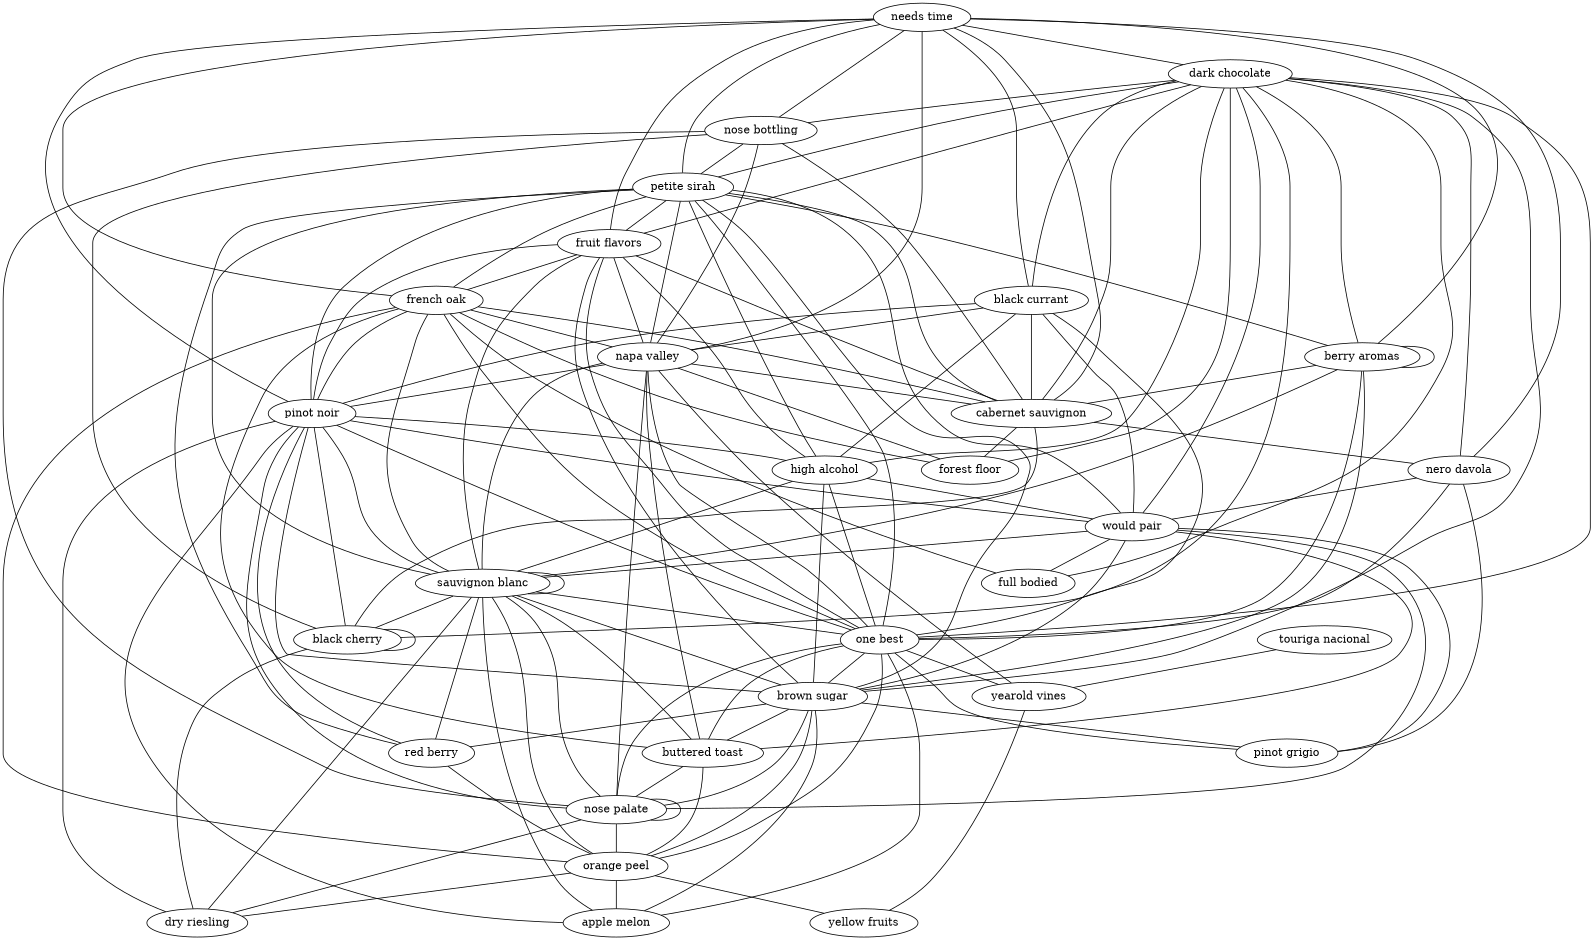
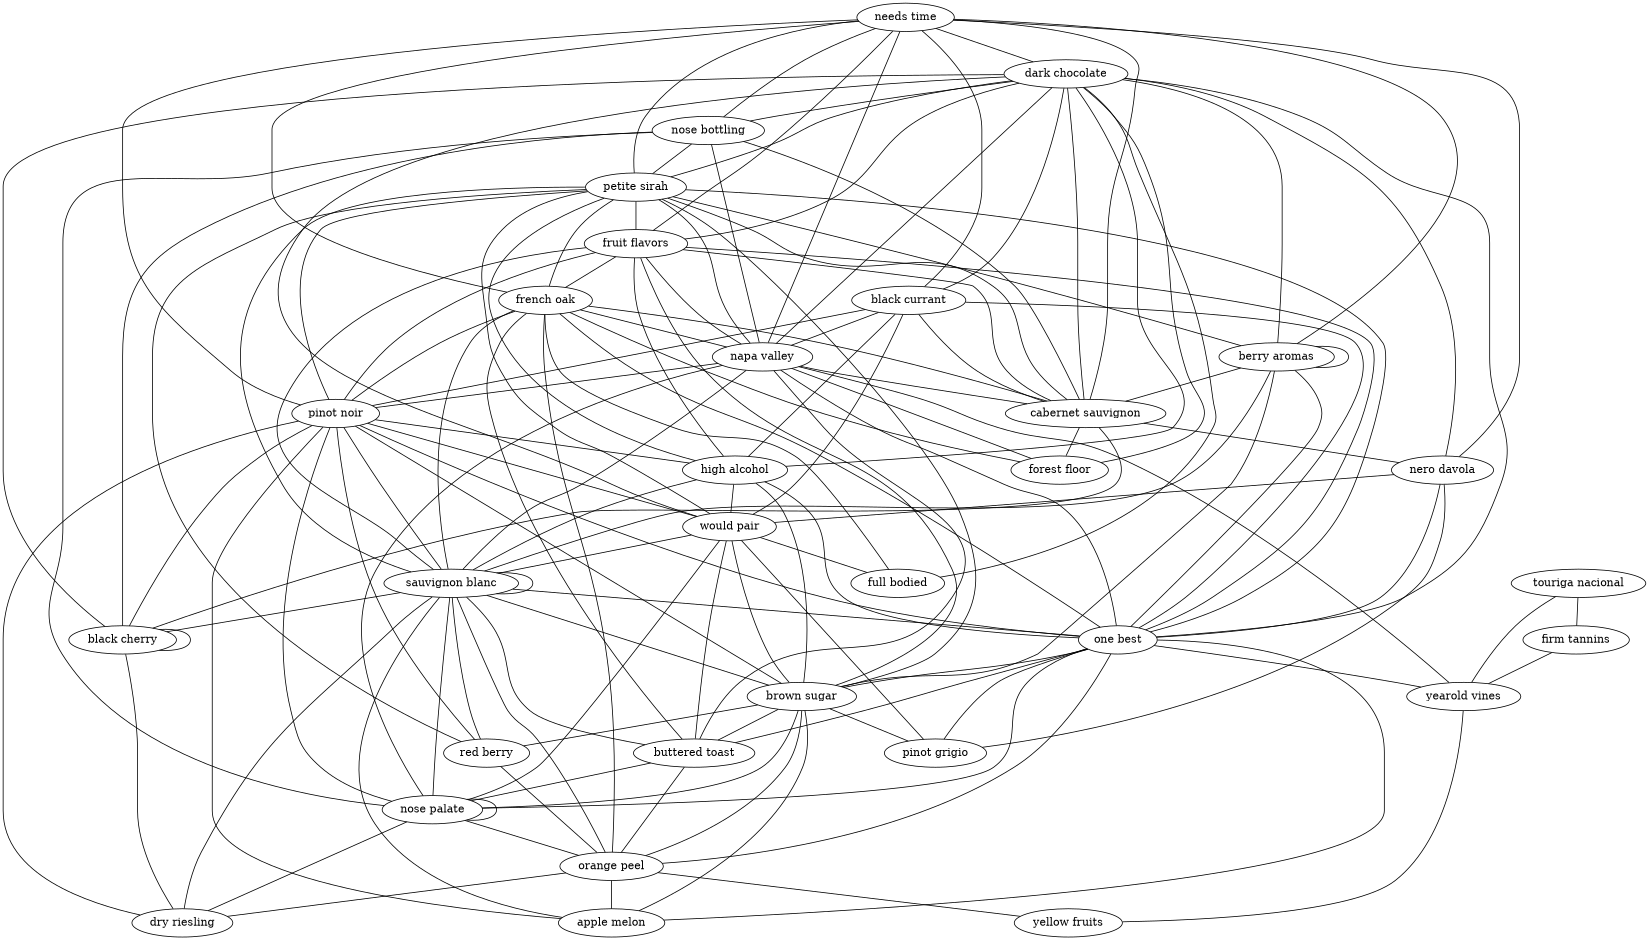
(1500, 505) -> (907, 222)
none -> (1576, 640)
